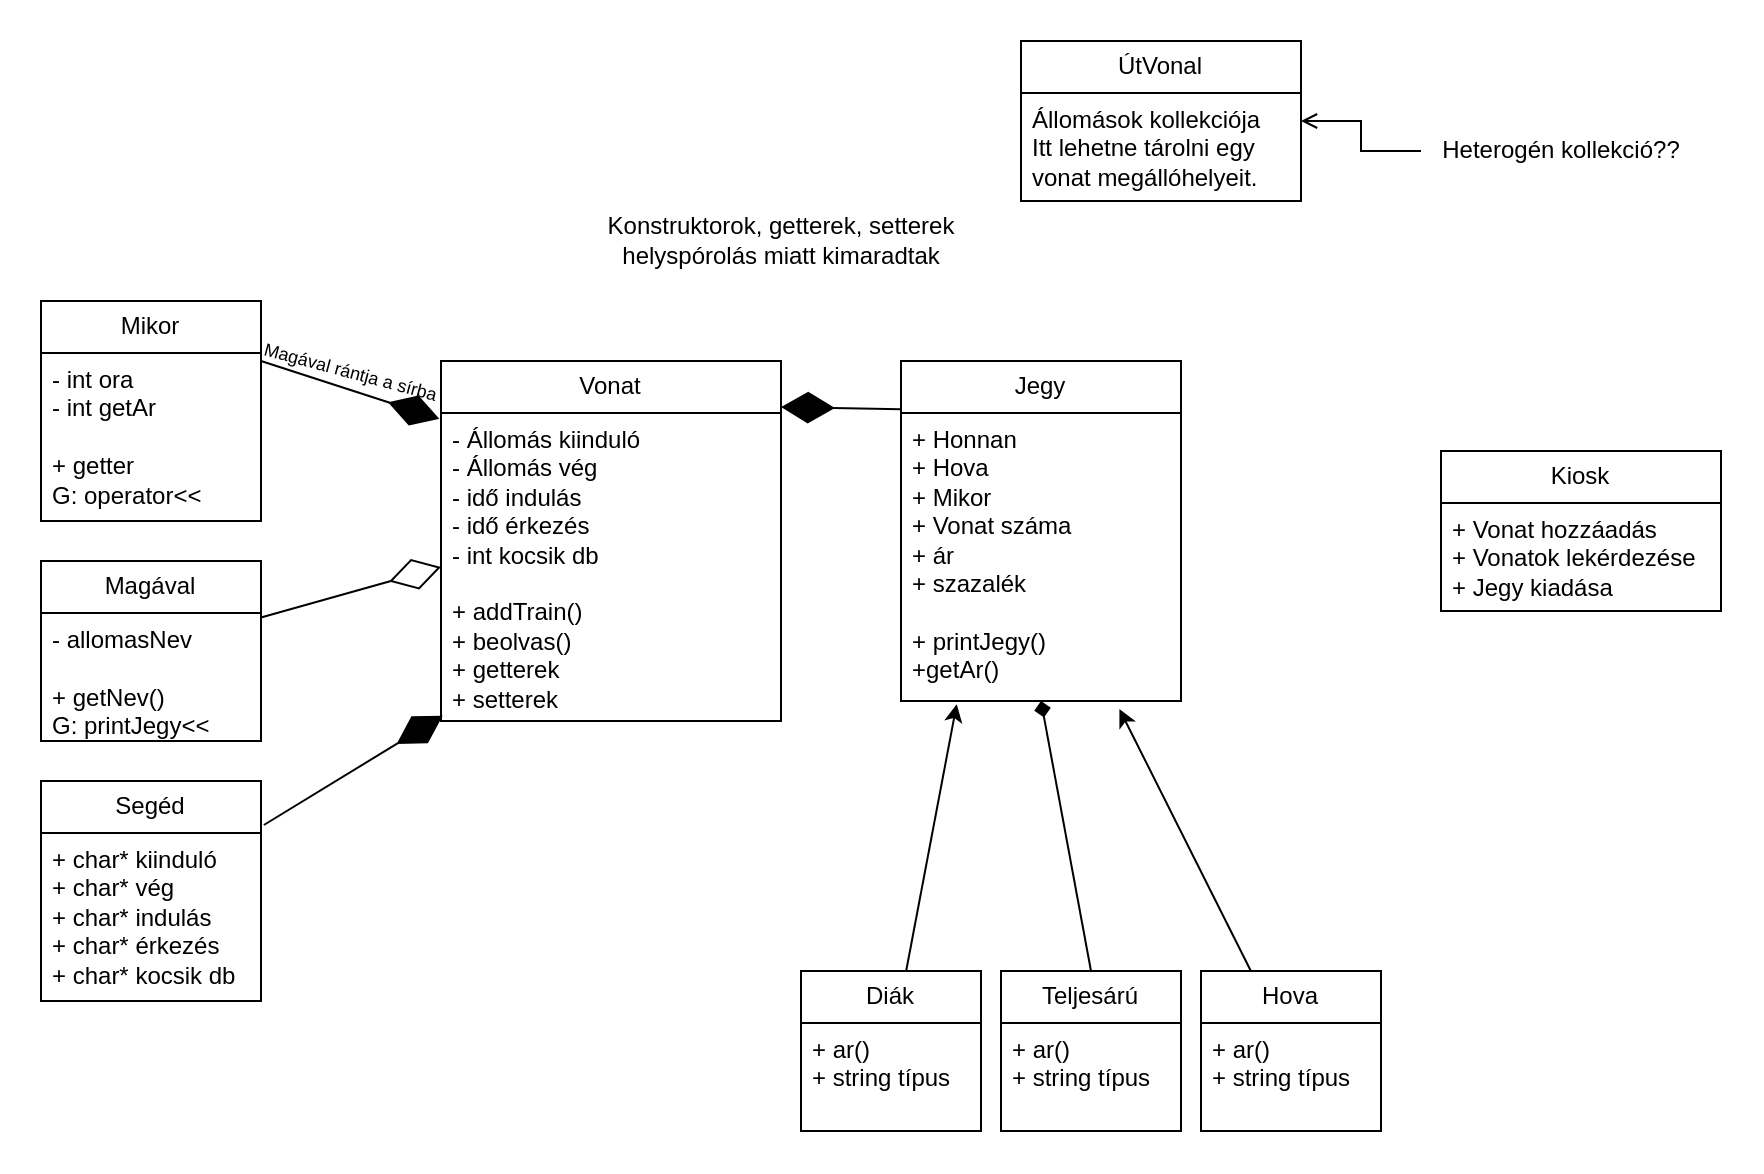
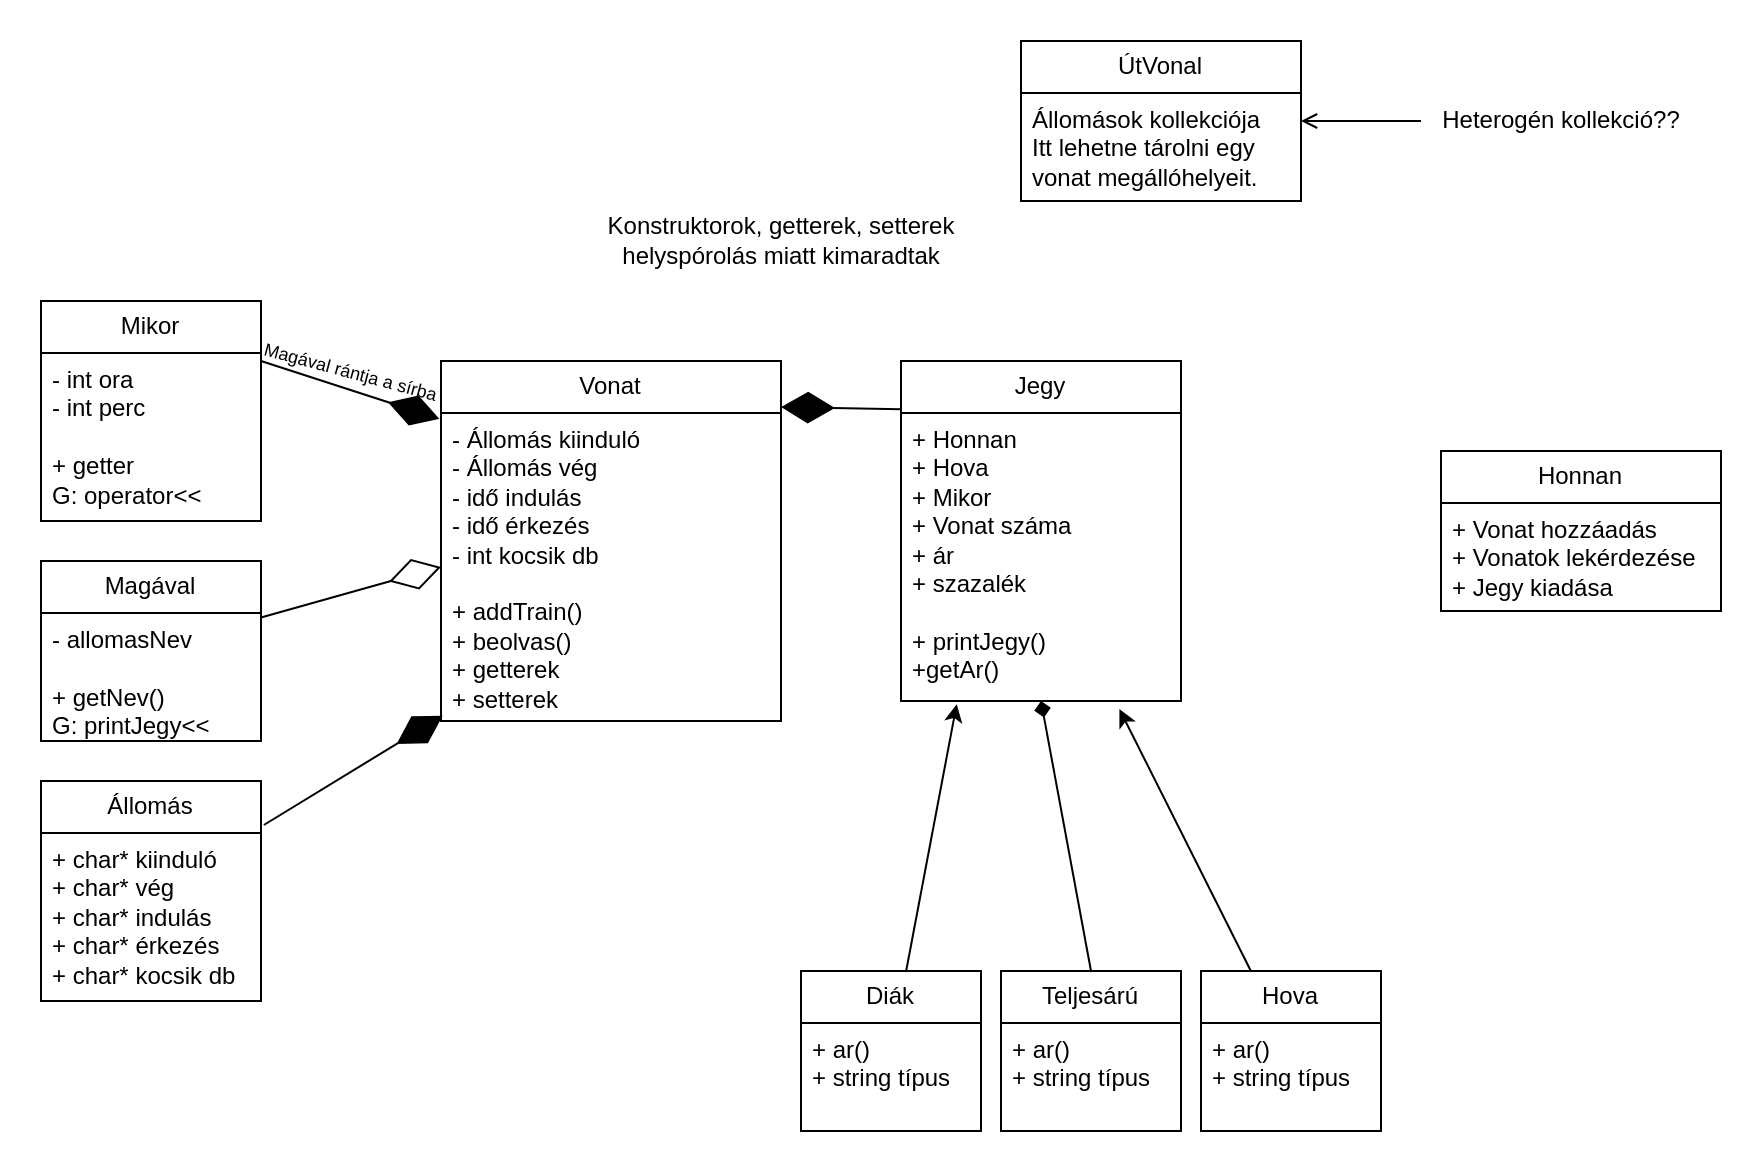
(1561, 151) -> (1561, 121)
(134, 425) -> (134, 425)
(1581, 477) -> (1581, 477)
(151, 807) -> (151, 807)
